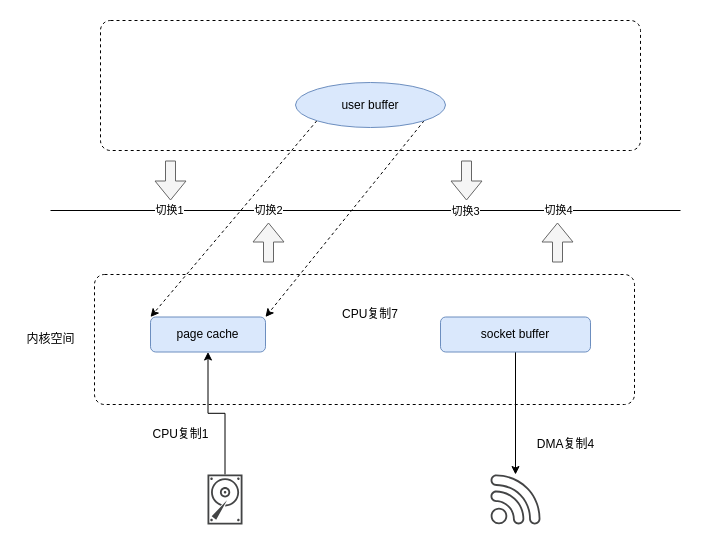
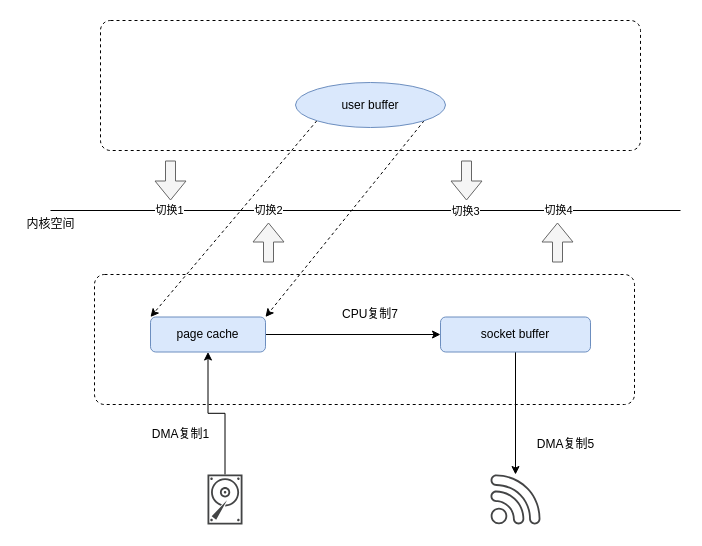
none -> (350, 335)
(51, 340) -> (51, 225)
(181, 435) -> (181, 435)
(566, 445) -> (566, 445)
